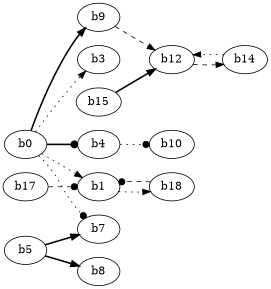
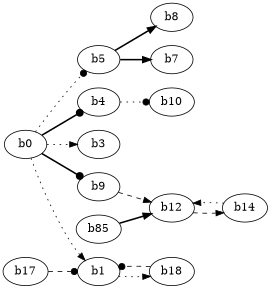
(52, 81) -> (59, 164)
(99, 102) -> (99, 229)
(59, 181) -> (58, 103)
